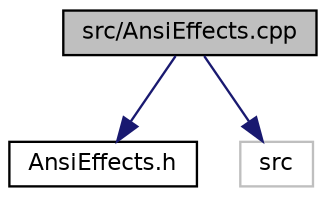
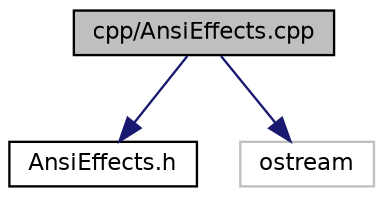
(190, 33) -> (204, 33)
(277, 164) -> (307, 164)
